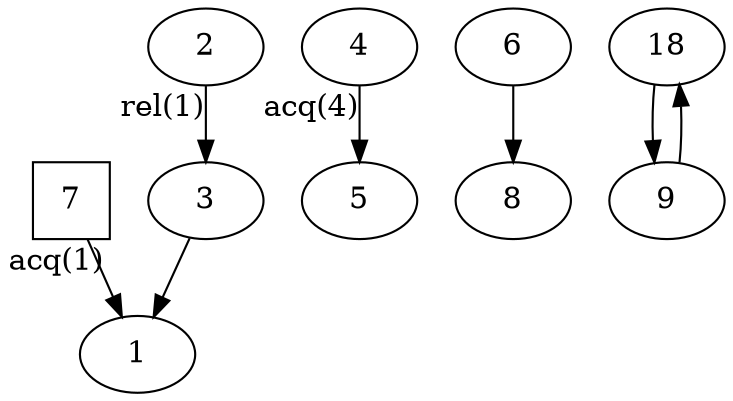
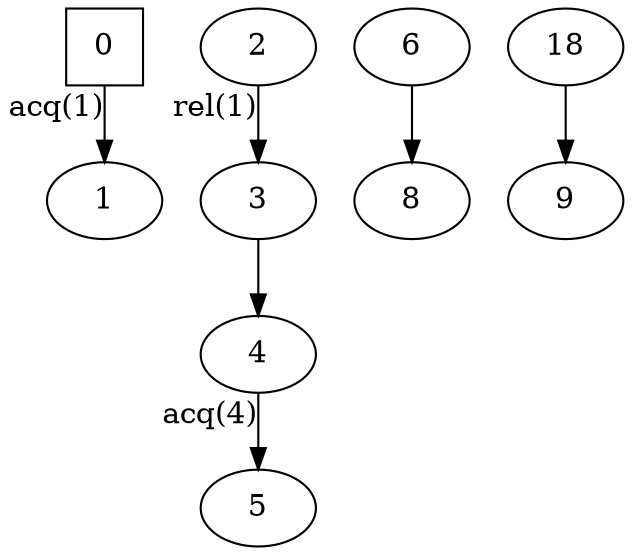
(681, 134) -> none
(71, 201) -> (105, 47)
(176, 268) -> (258, 267)
